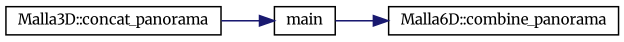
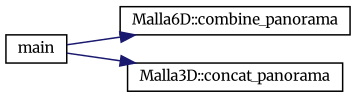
(240, 21) -> (93, 57)
